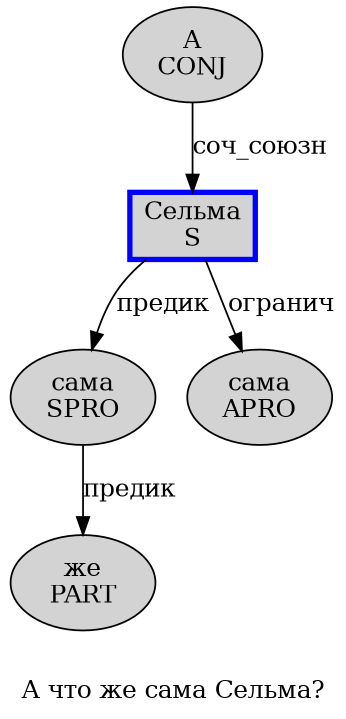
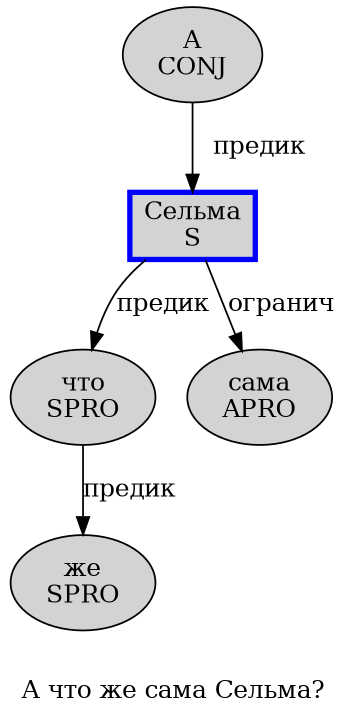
(260, 147) -> (260, 147)
(83, 397) -> (83, 397)
(83, 583) -> (83, 583)
